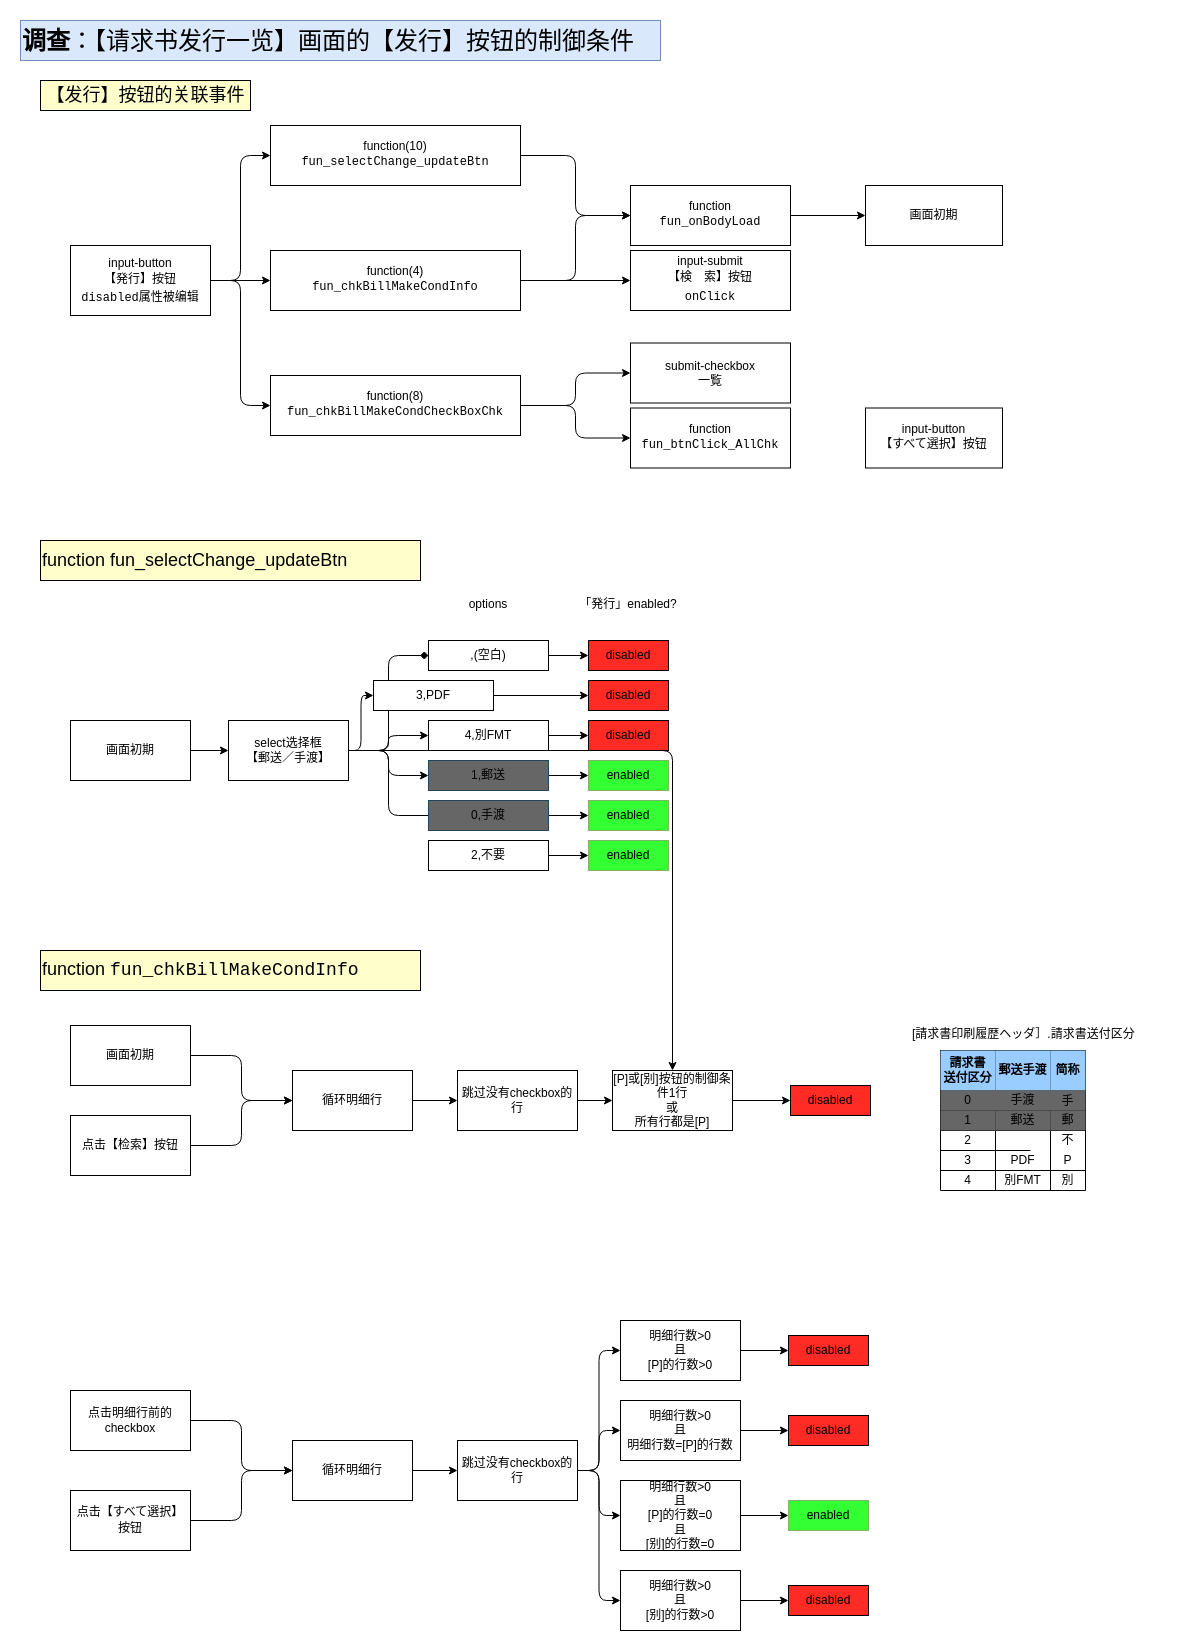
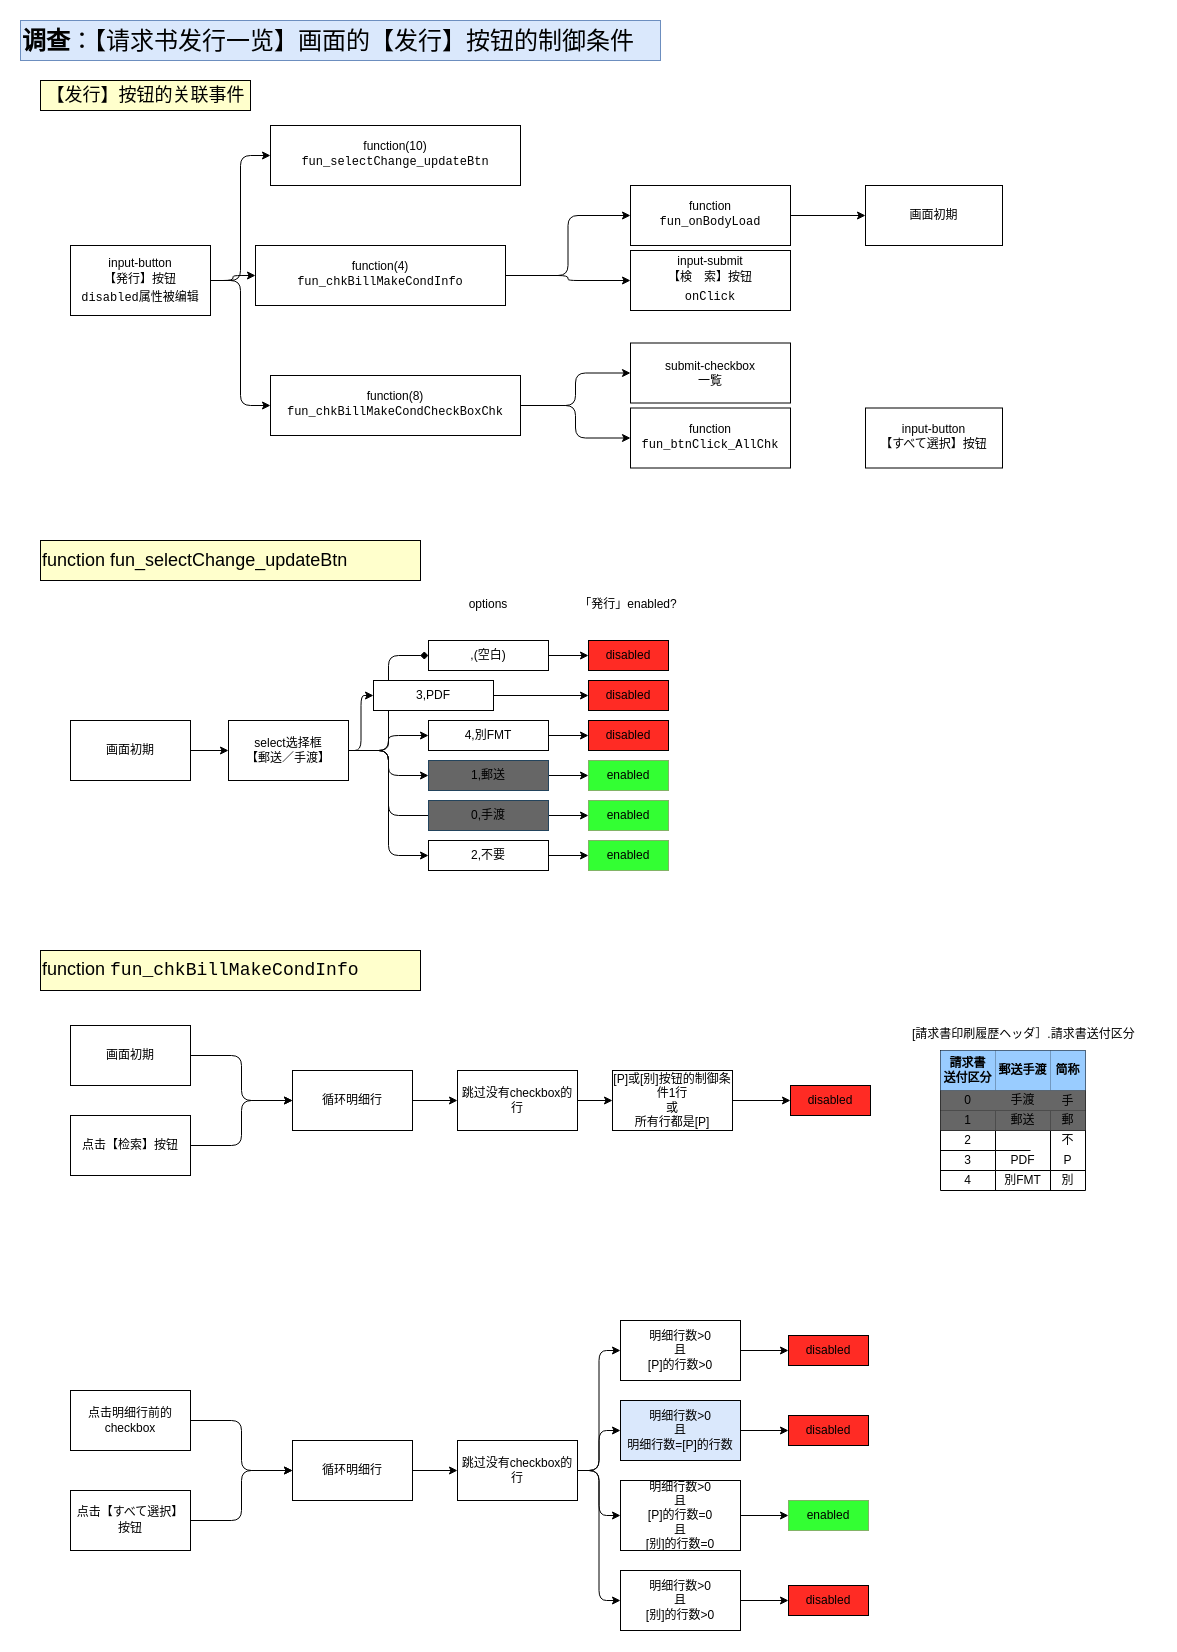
(573, 158) -> none
(396, 281) -> (381, 276)
(673, 908) -> (389, 845)
(681, 1431) -> (681, 1431)
